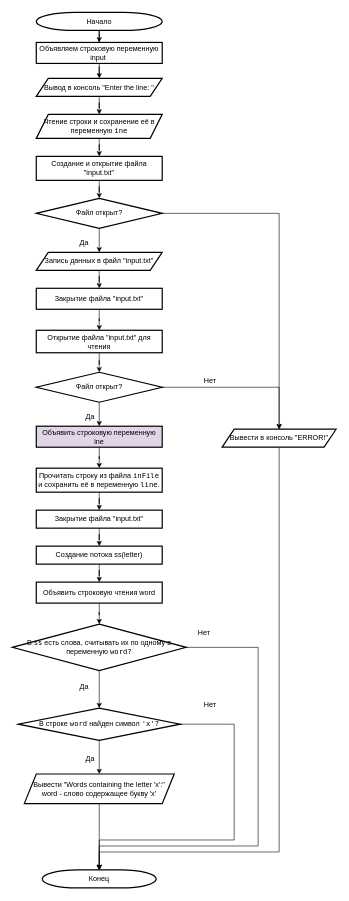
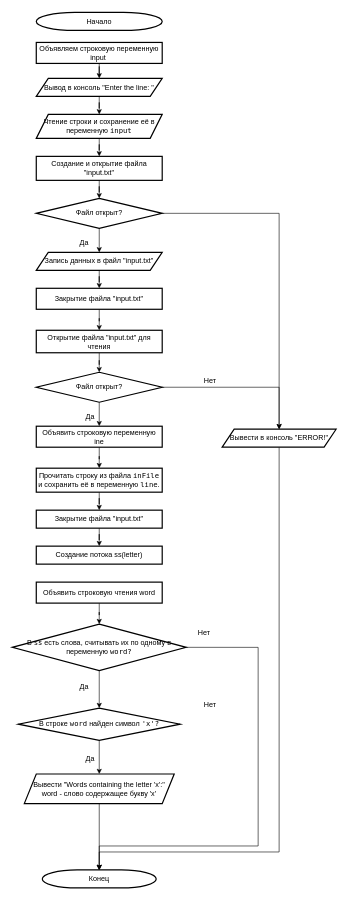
(99, 38) -> none
(99, 126) -> (99, 126)
(99, 437) -> (99, 437)
(99, 573) -> none
(234, 822) -> none
